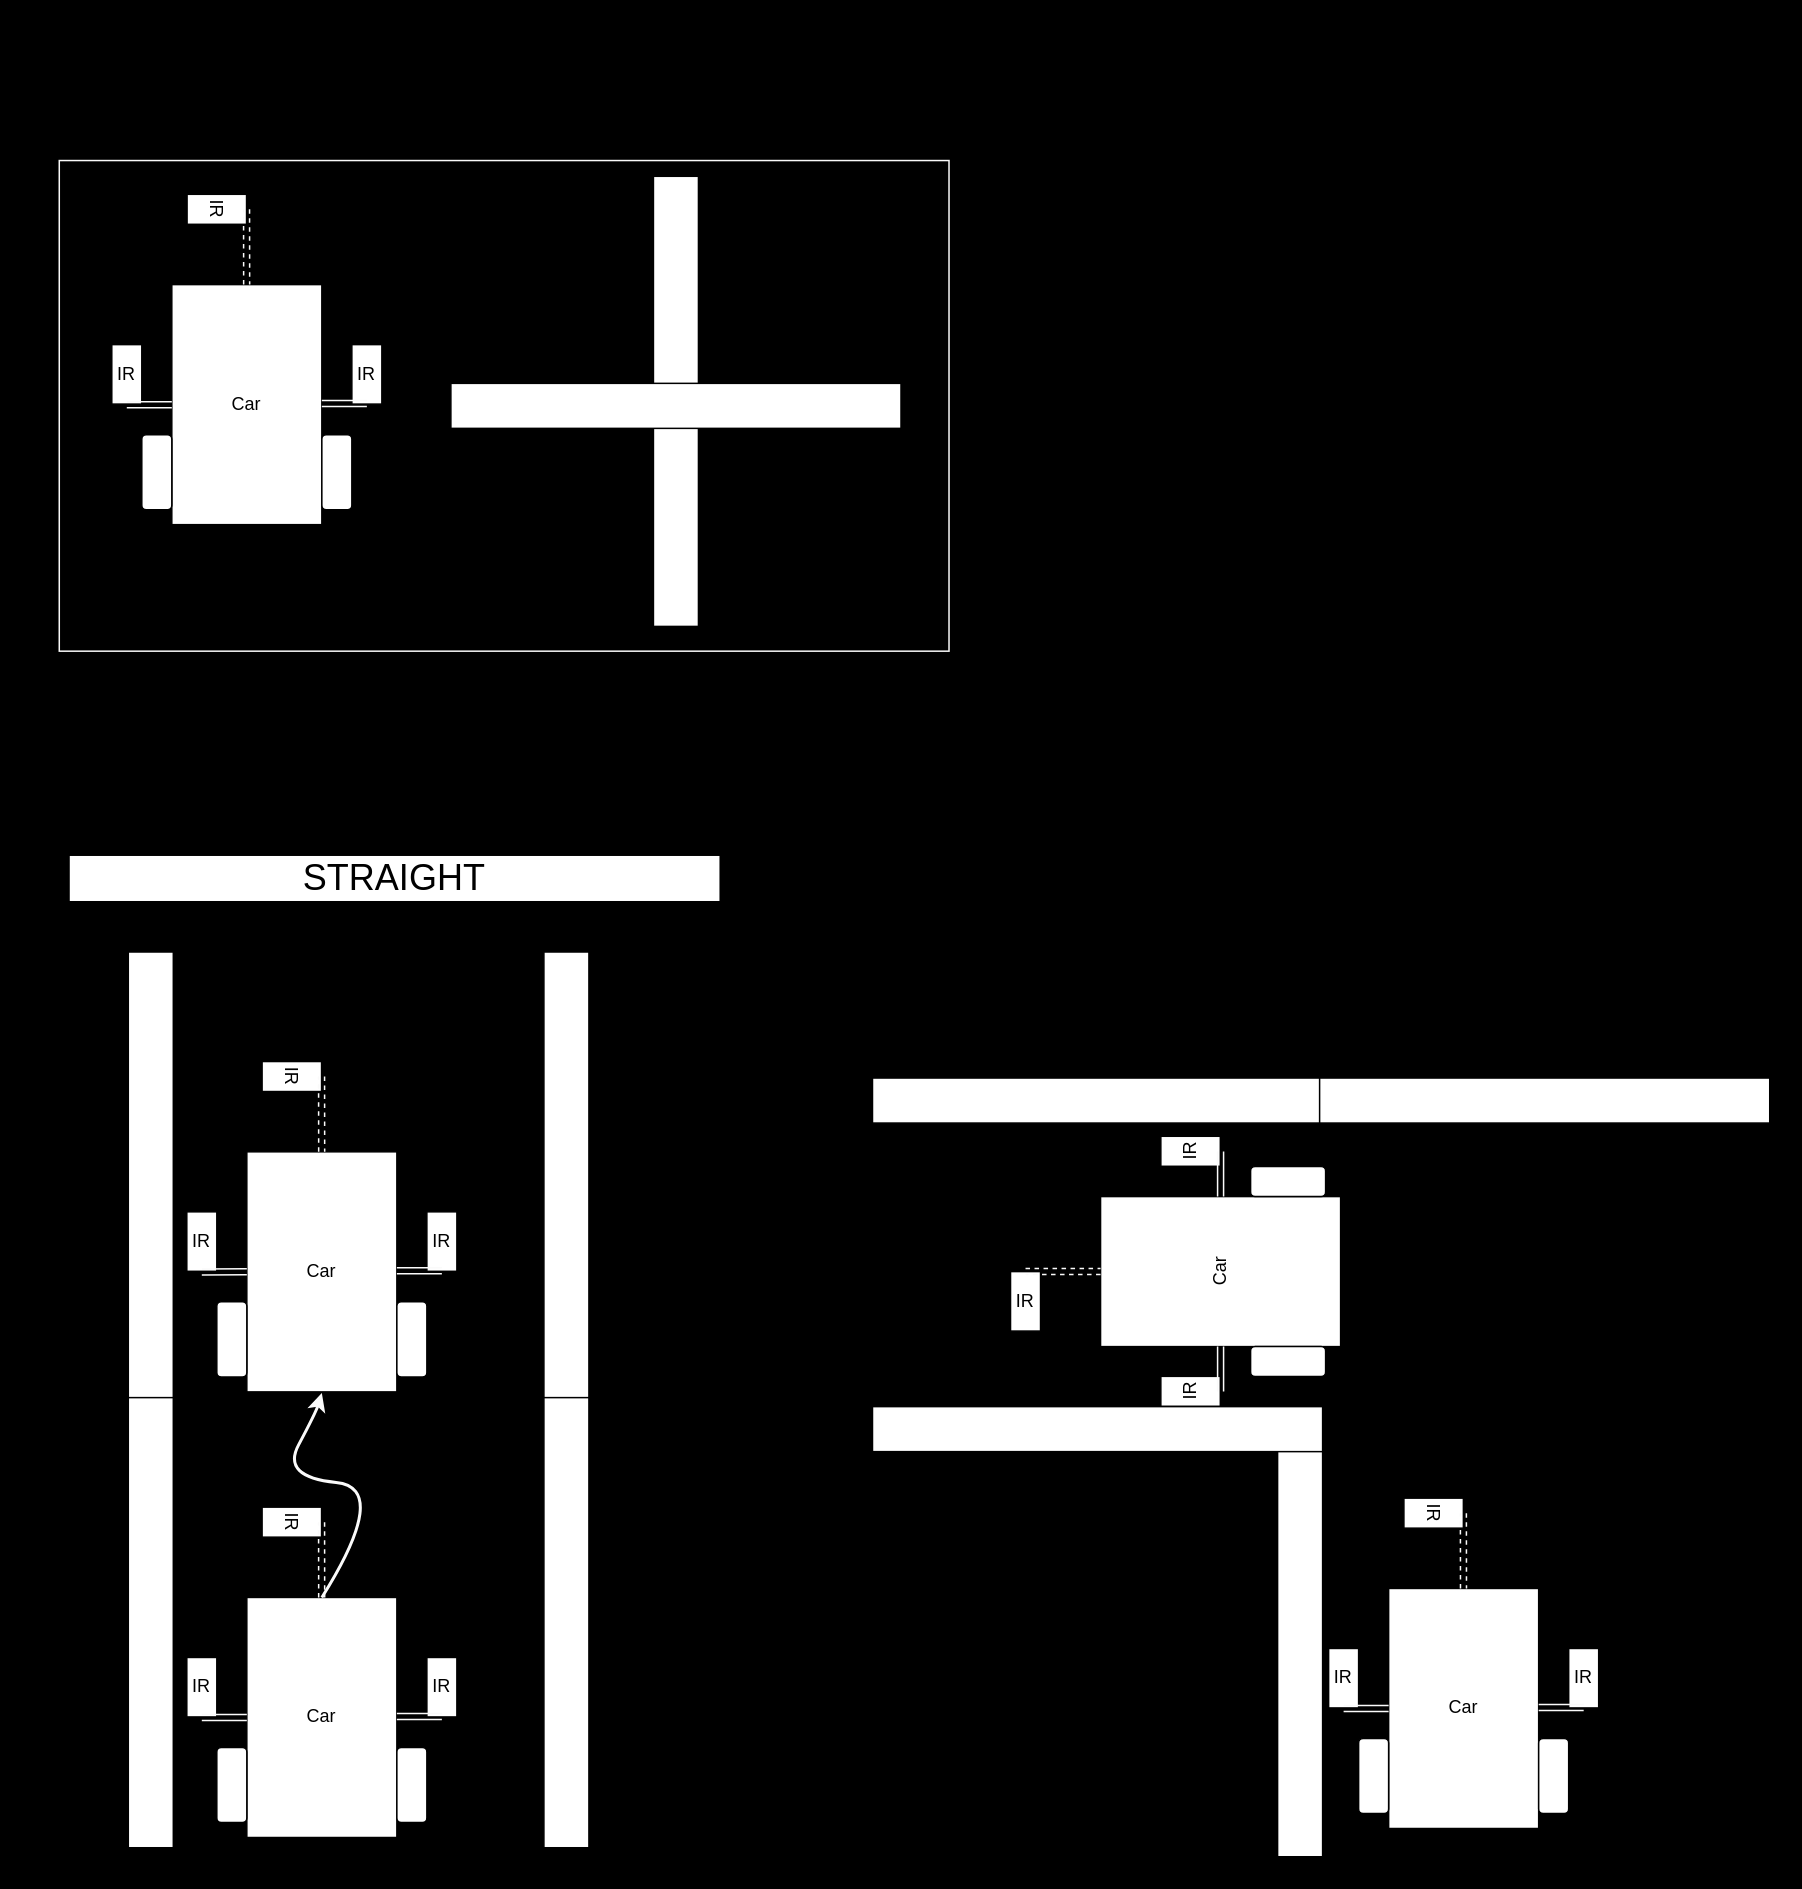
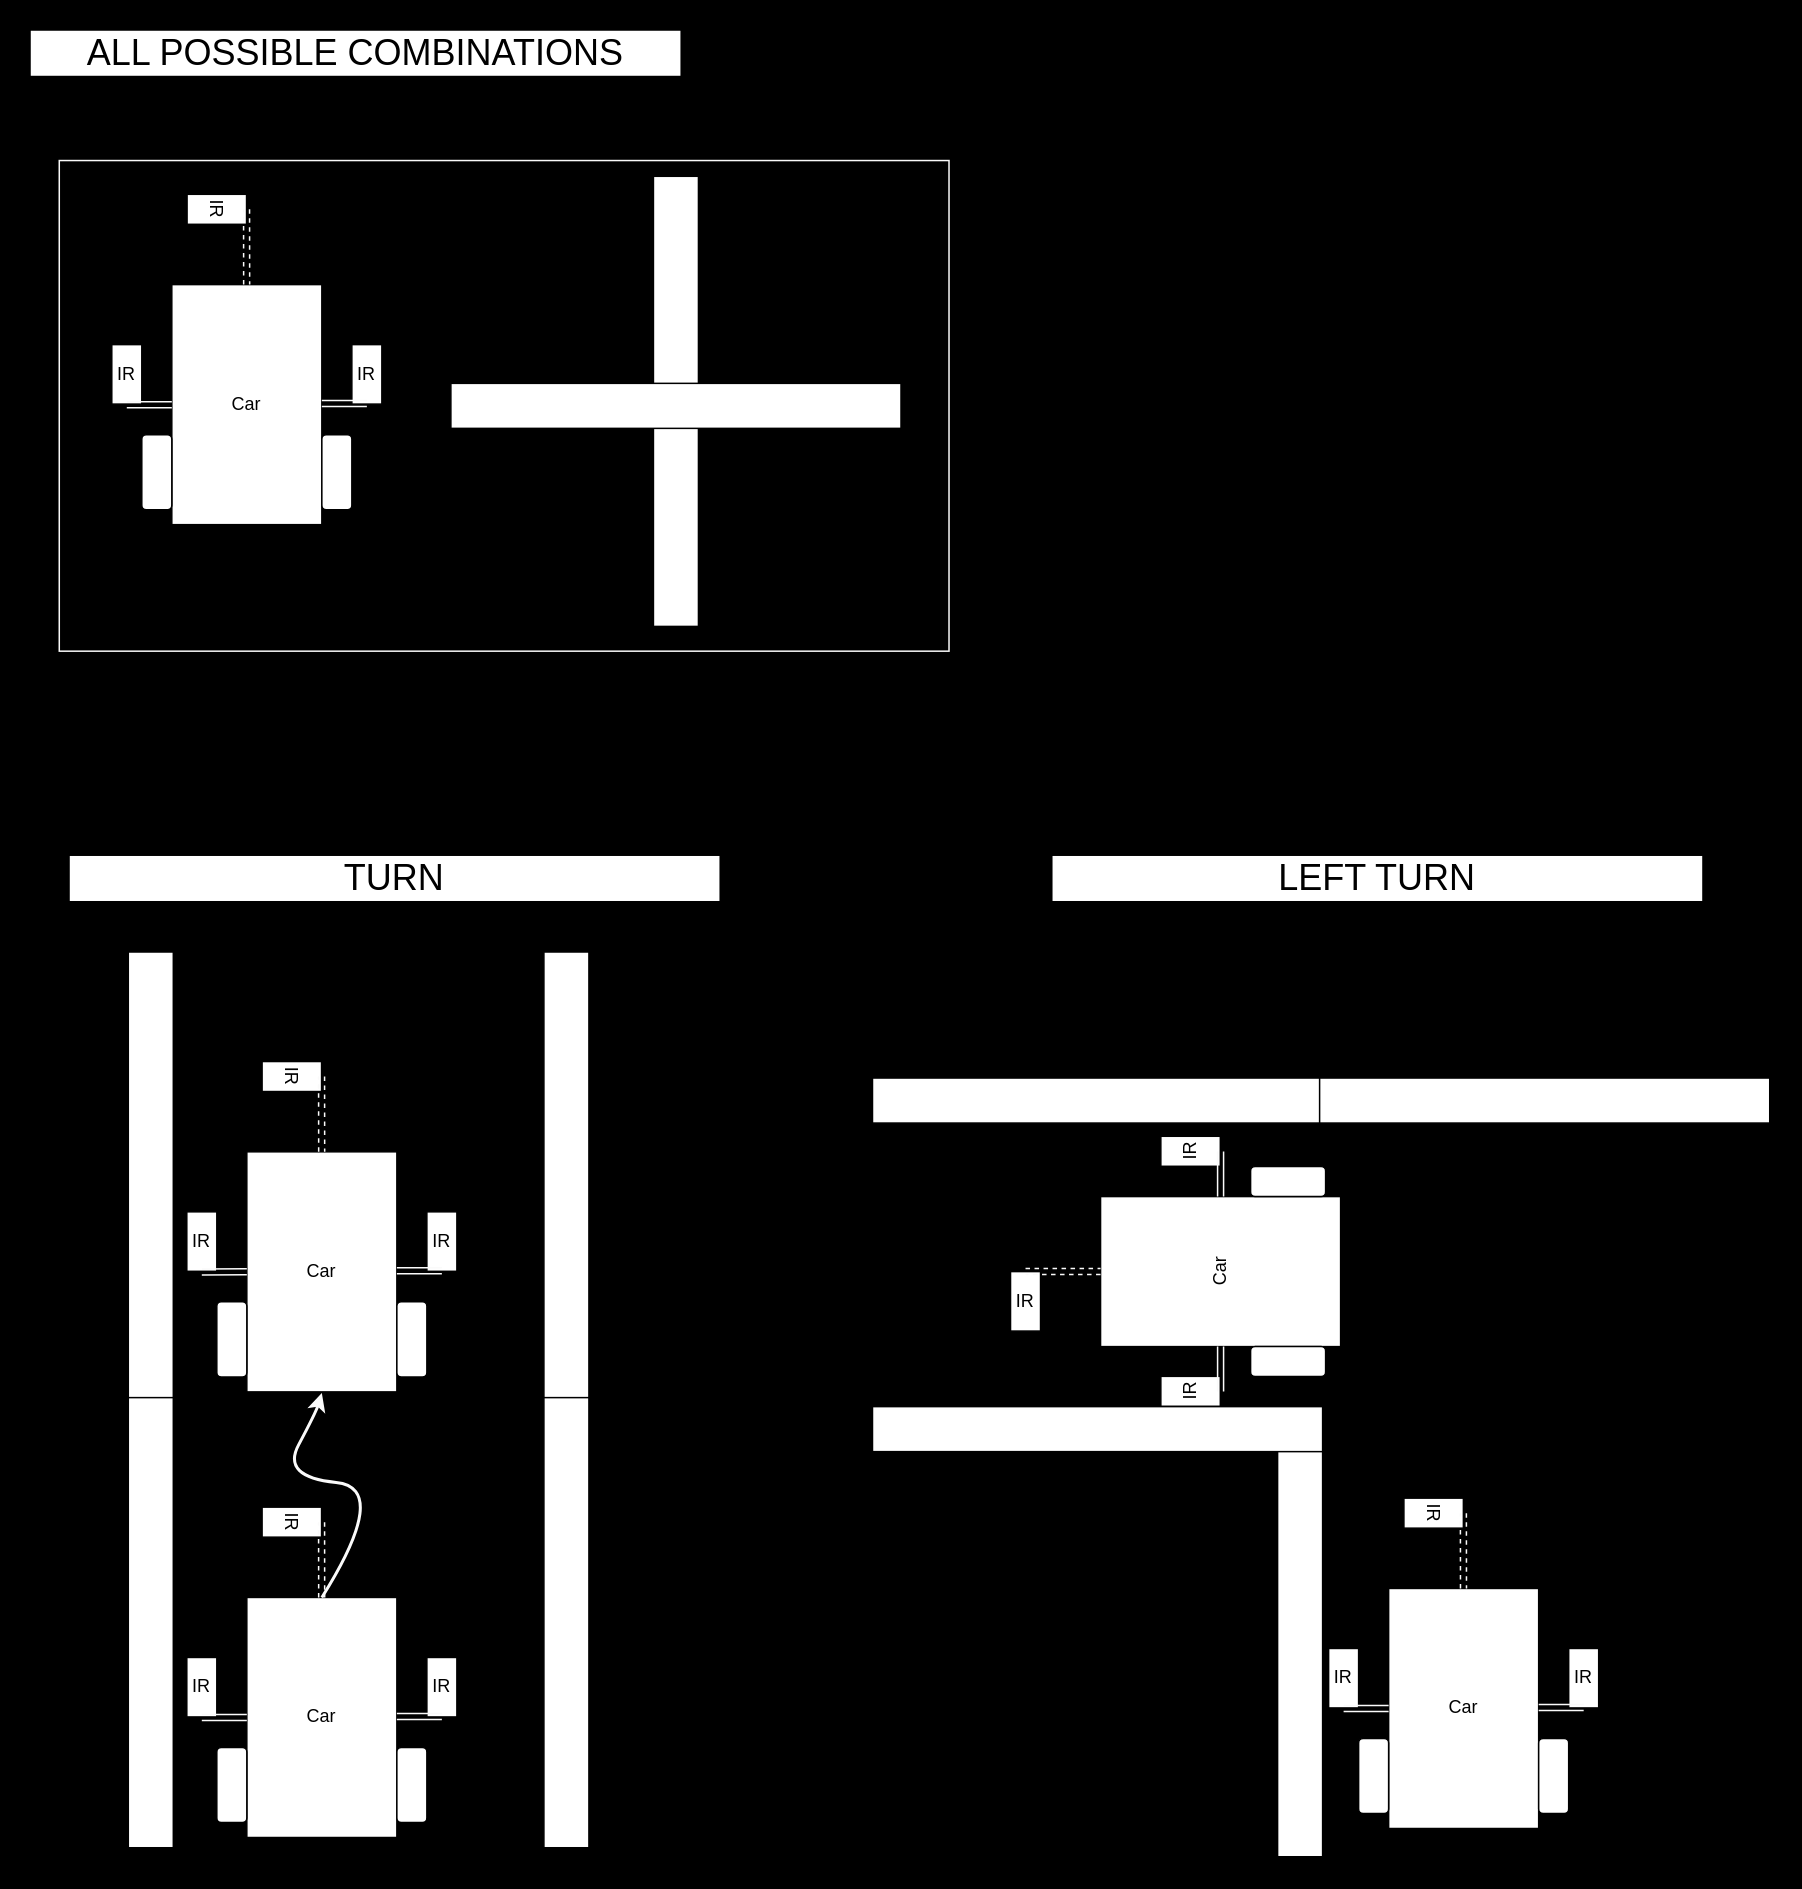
none -> (356, 53)
(395, 878) -> (395, 878)
none -> (1377, 878)
